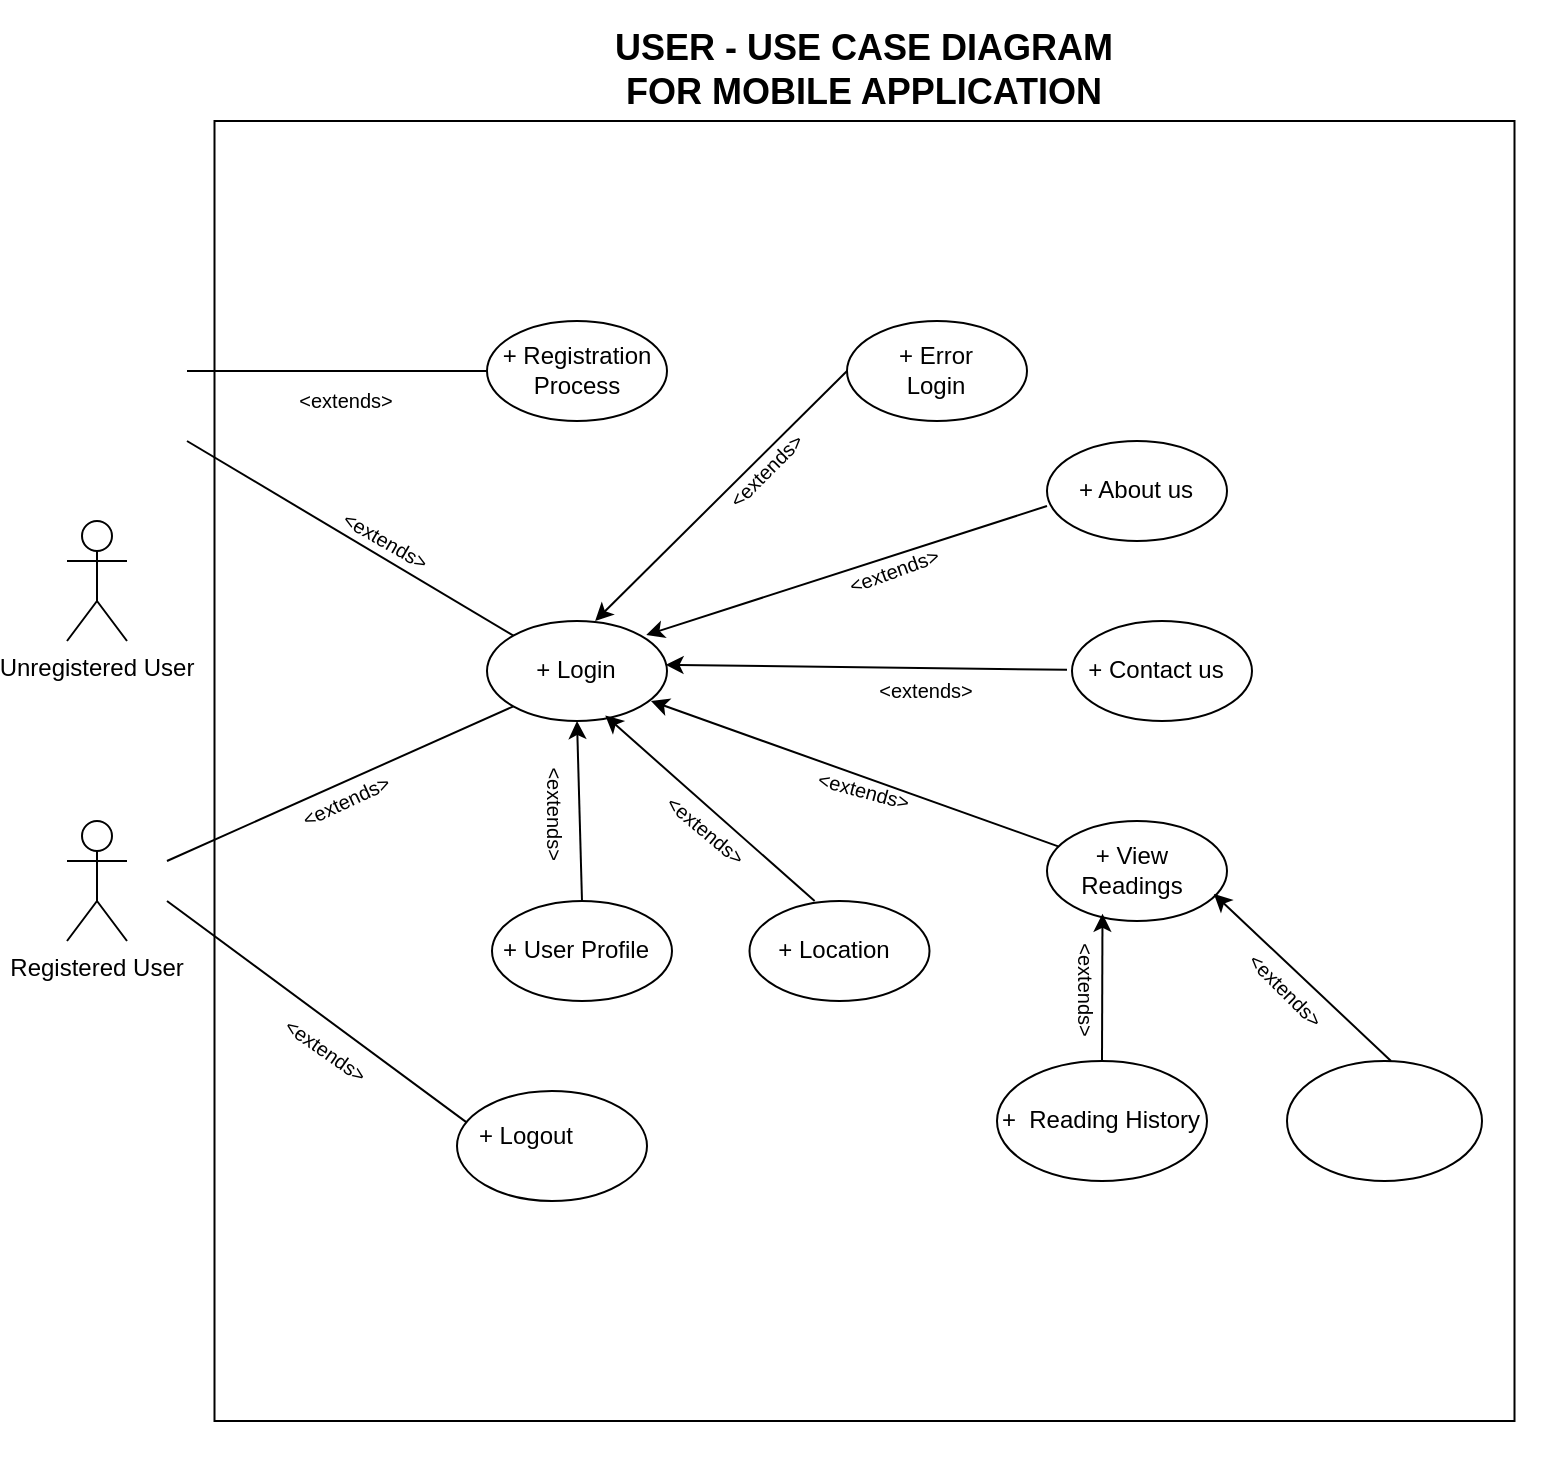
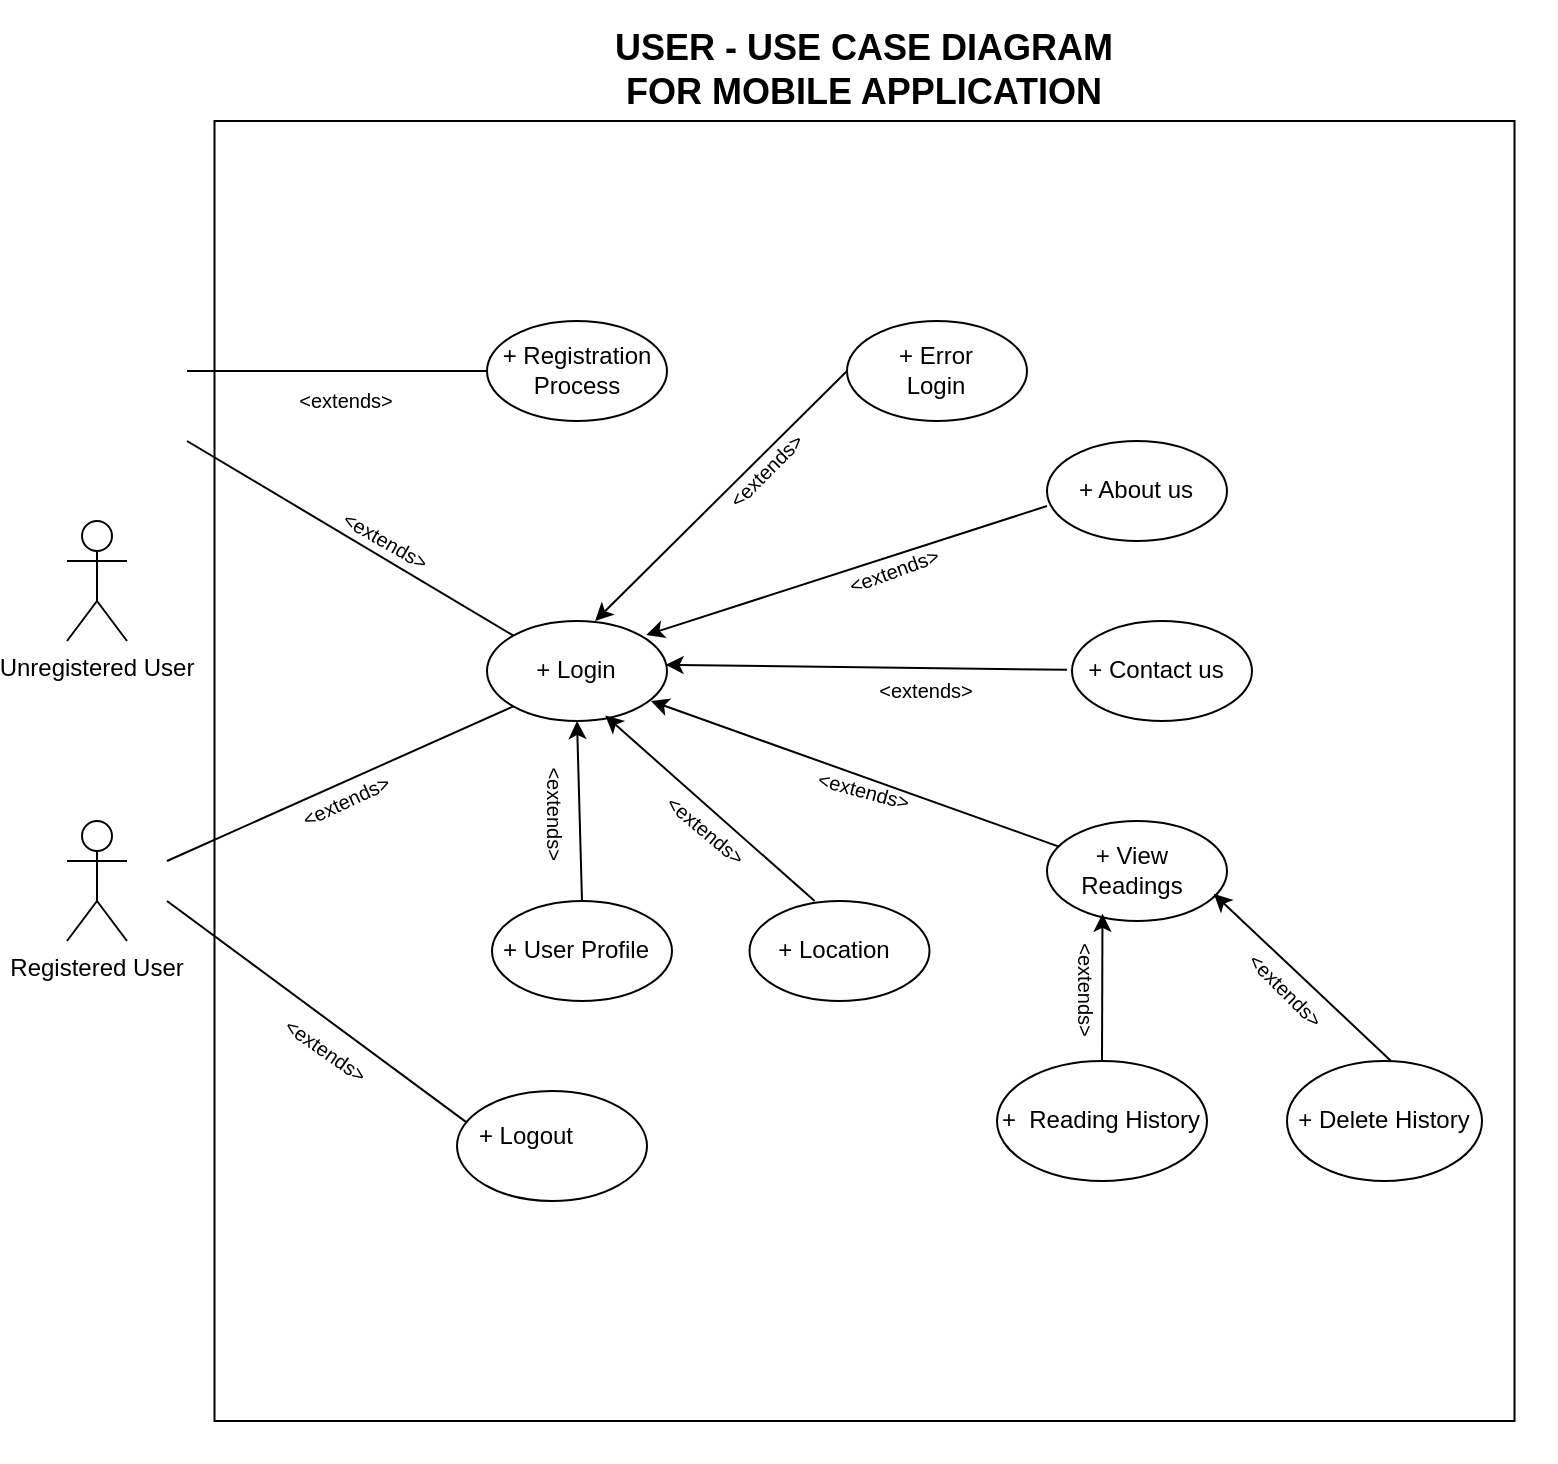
none -> (1385, 1121)
